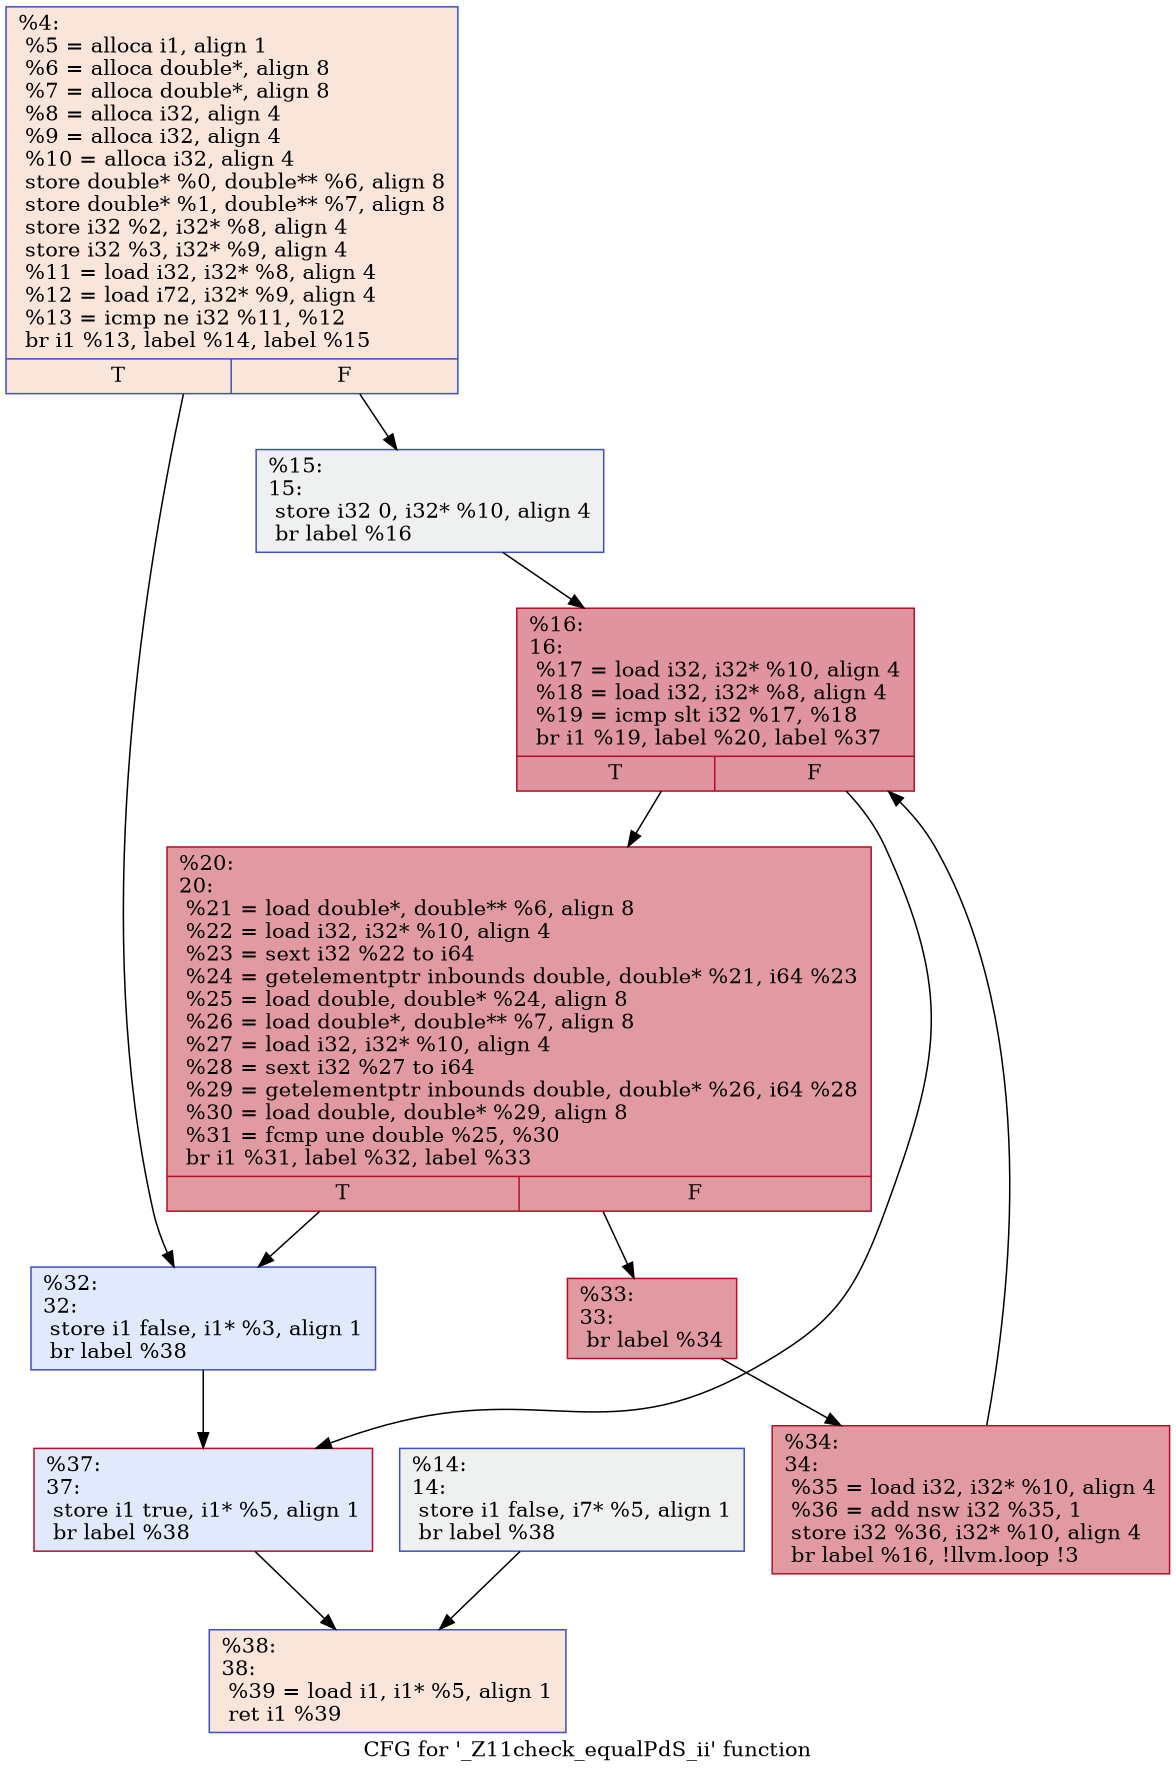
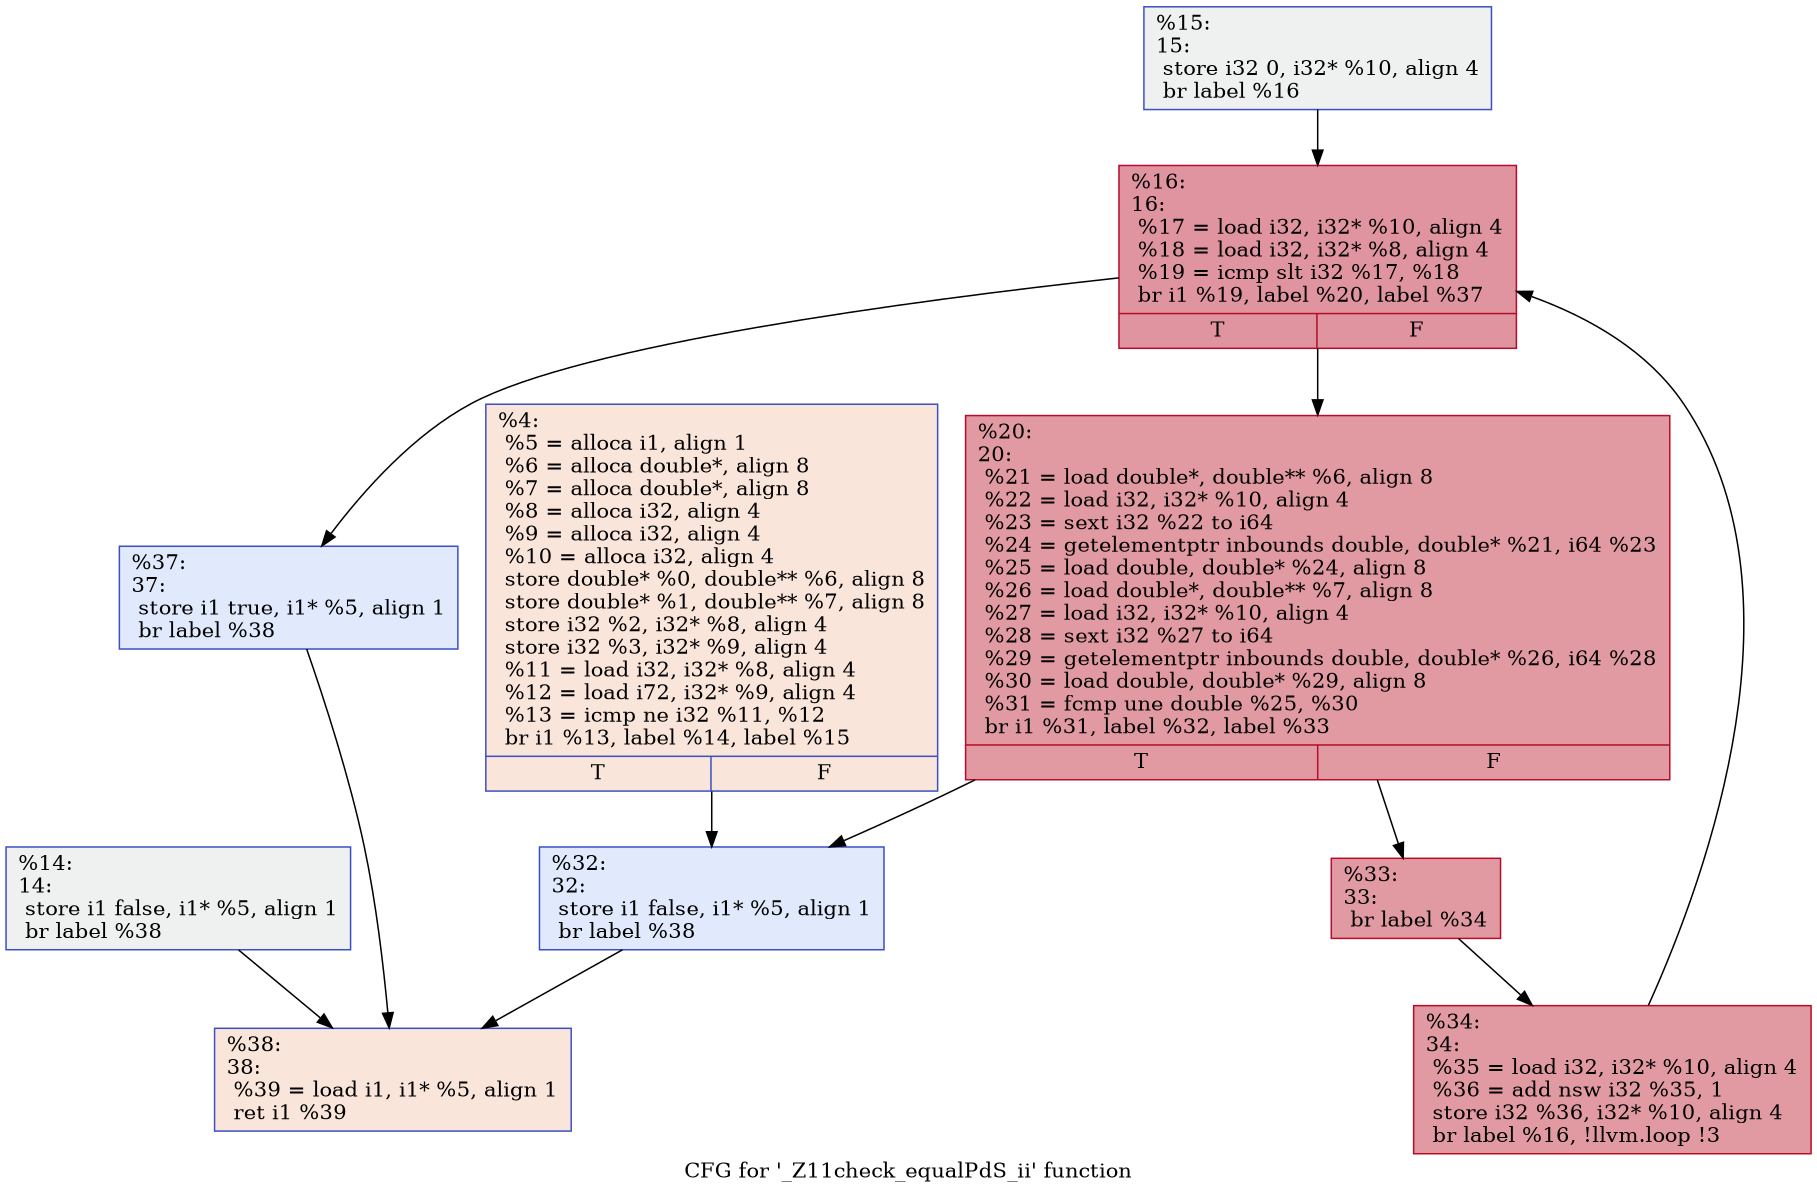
(374, 415) -> none
(203, 1329) -> (712, 909)
(203, 1401) -> (559, 985)
(203, 1500) -> (289, 598)
(572, 1510) -> (178, 909)
